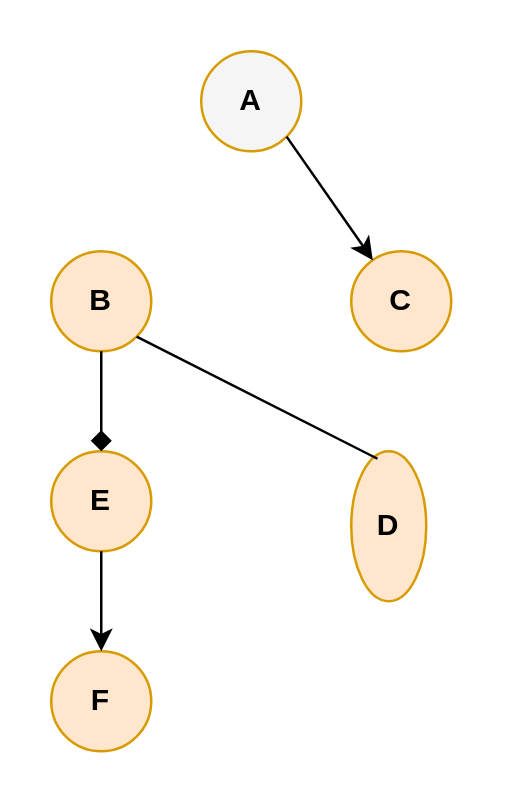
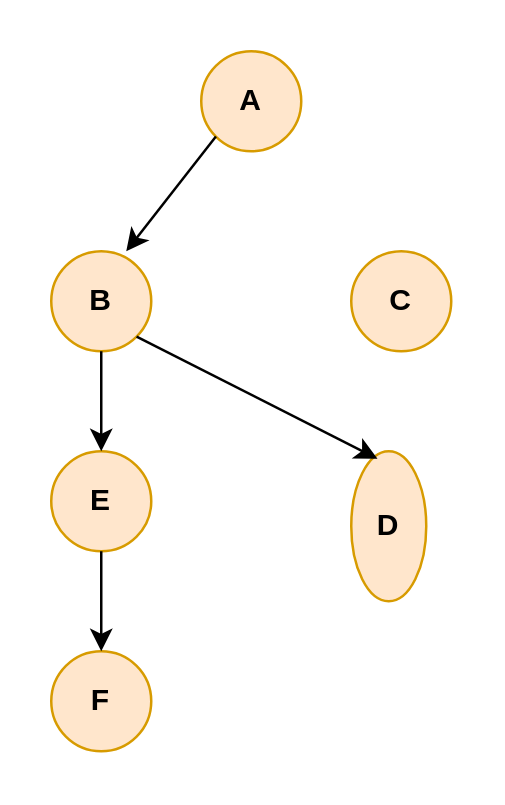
(251, 101) -> (251, 101)
none -> (176, 187)
(325, 192) -> none
(101, 431) -> (101, 432)
(369, 454) -> (362, 451)
